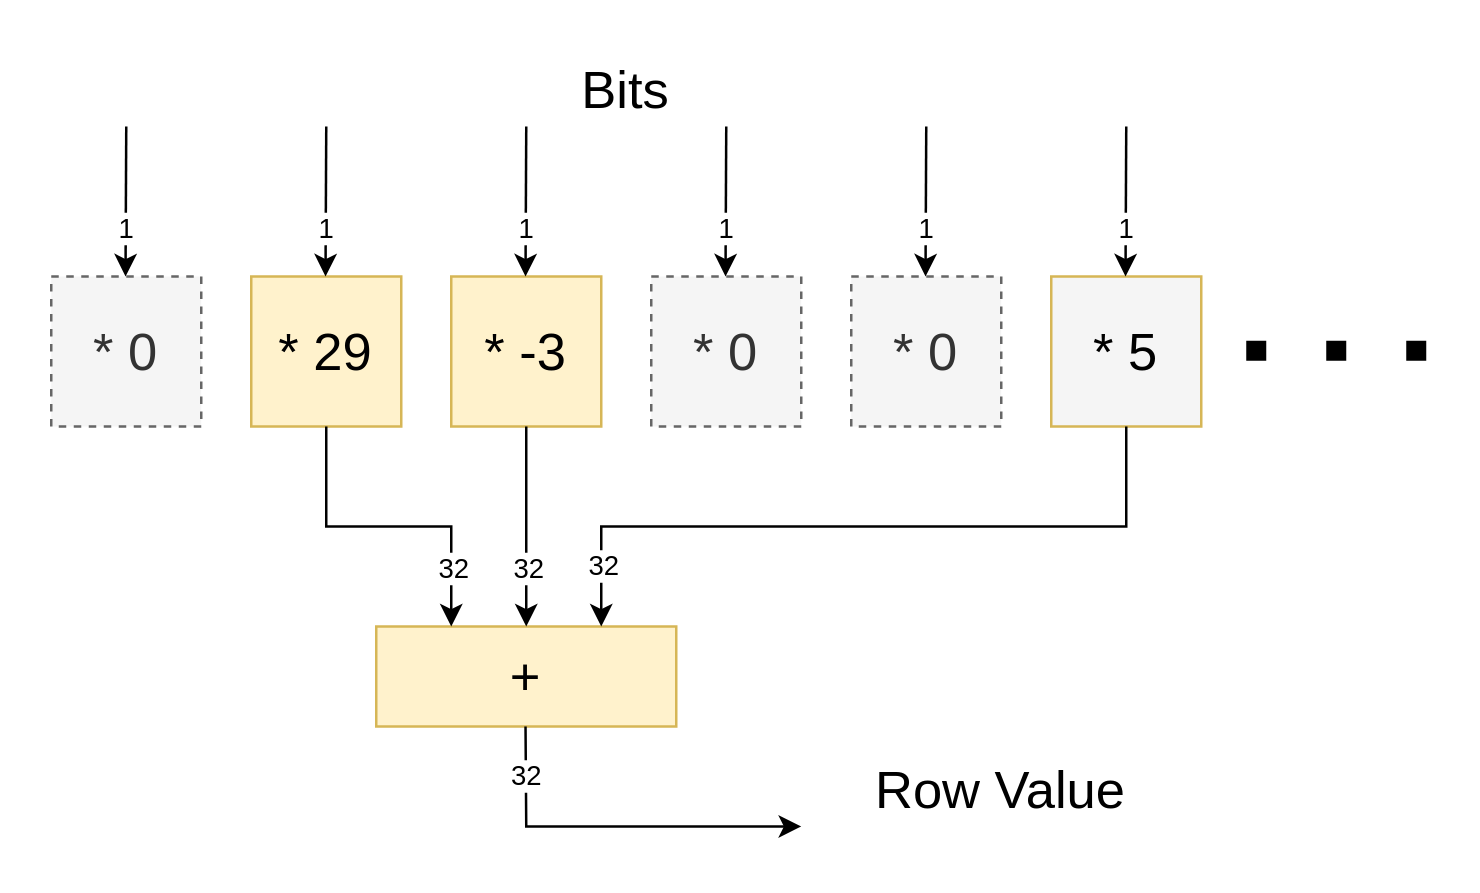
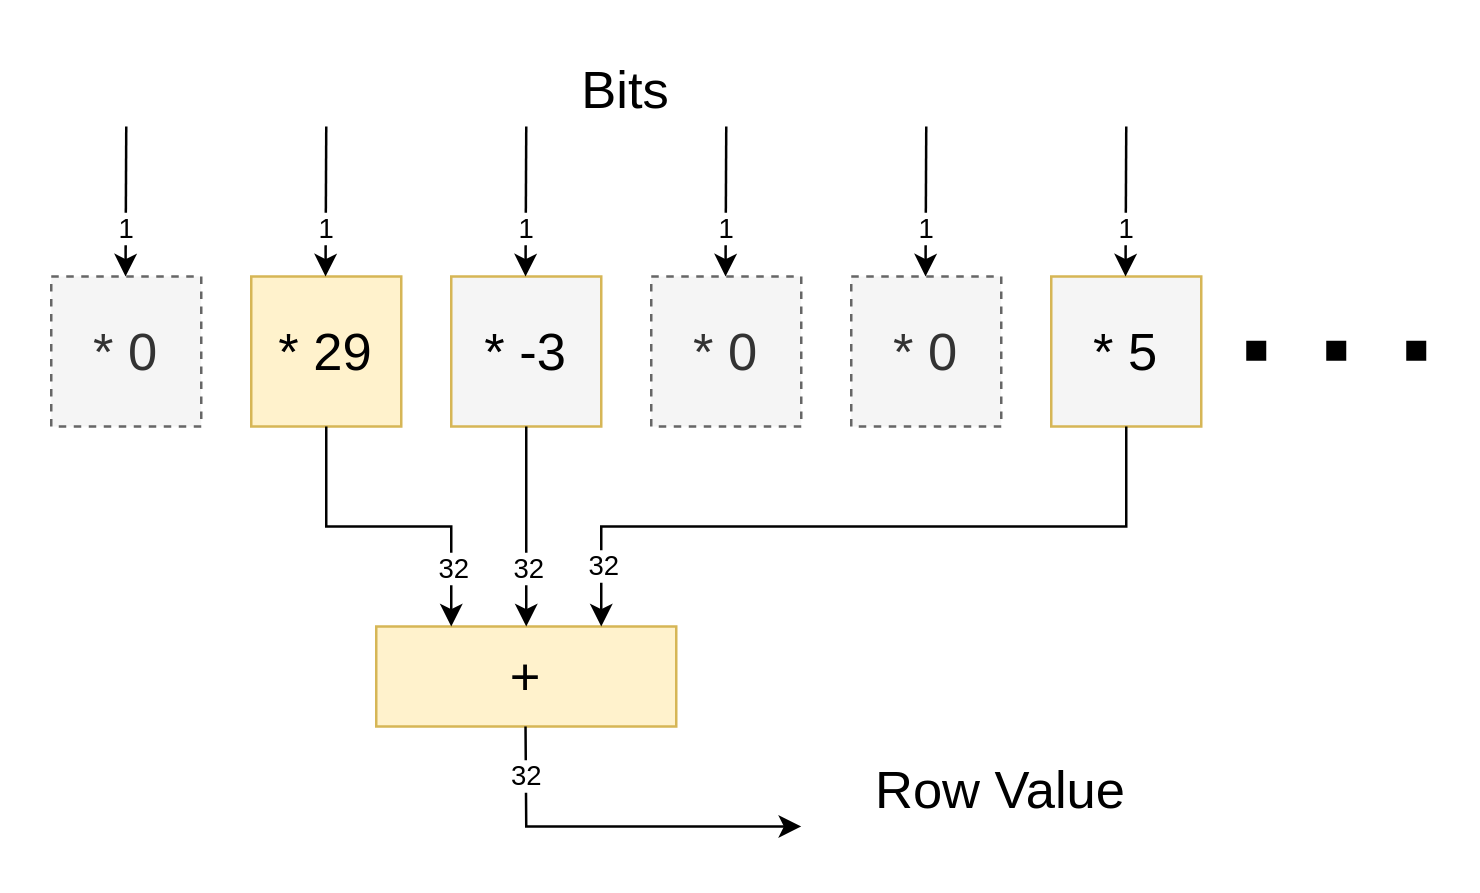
(526, 351) -> (526, 351)
